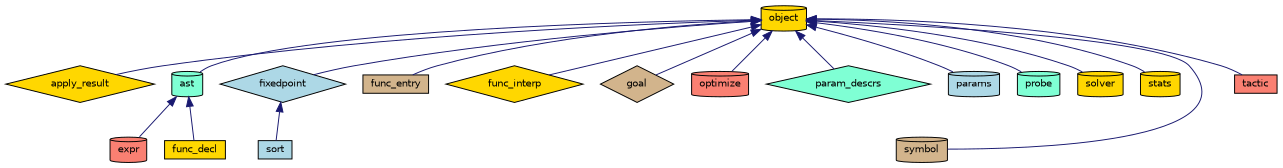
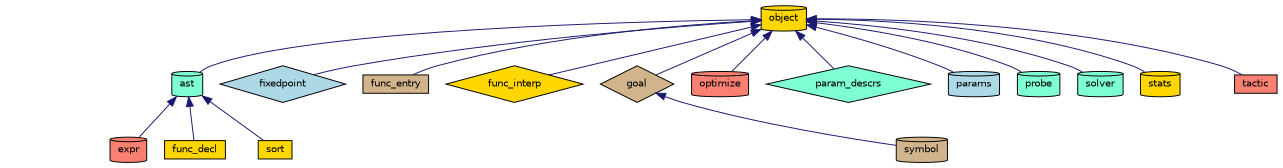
(1185, 64) -> (780, 125)
(80, 84) -> none
(1100, 84) -> (1100, 84)
(278, 126) -> (237, 121)
(275, 150) -> (275, 150)
